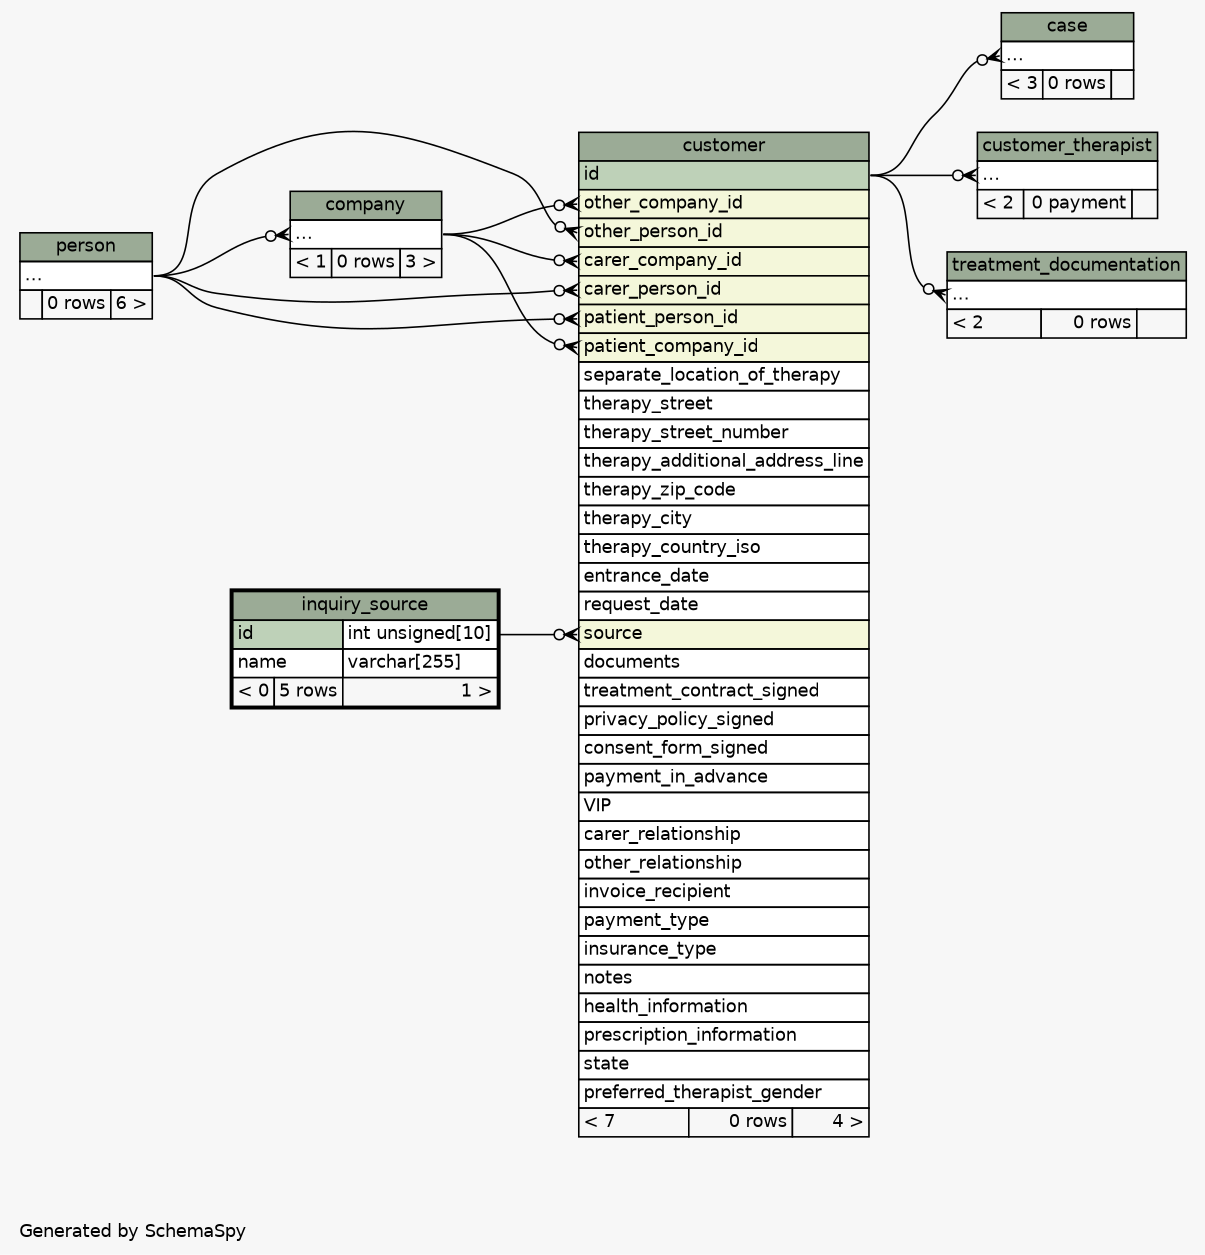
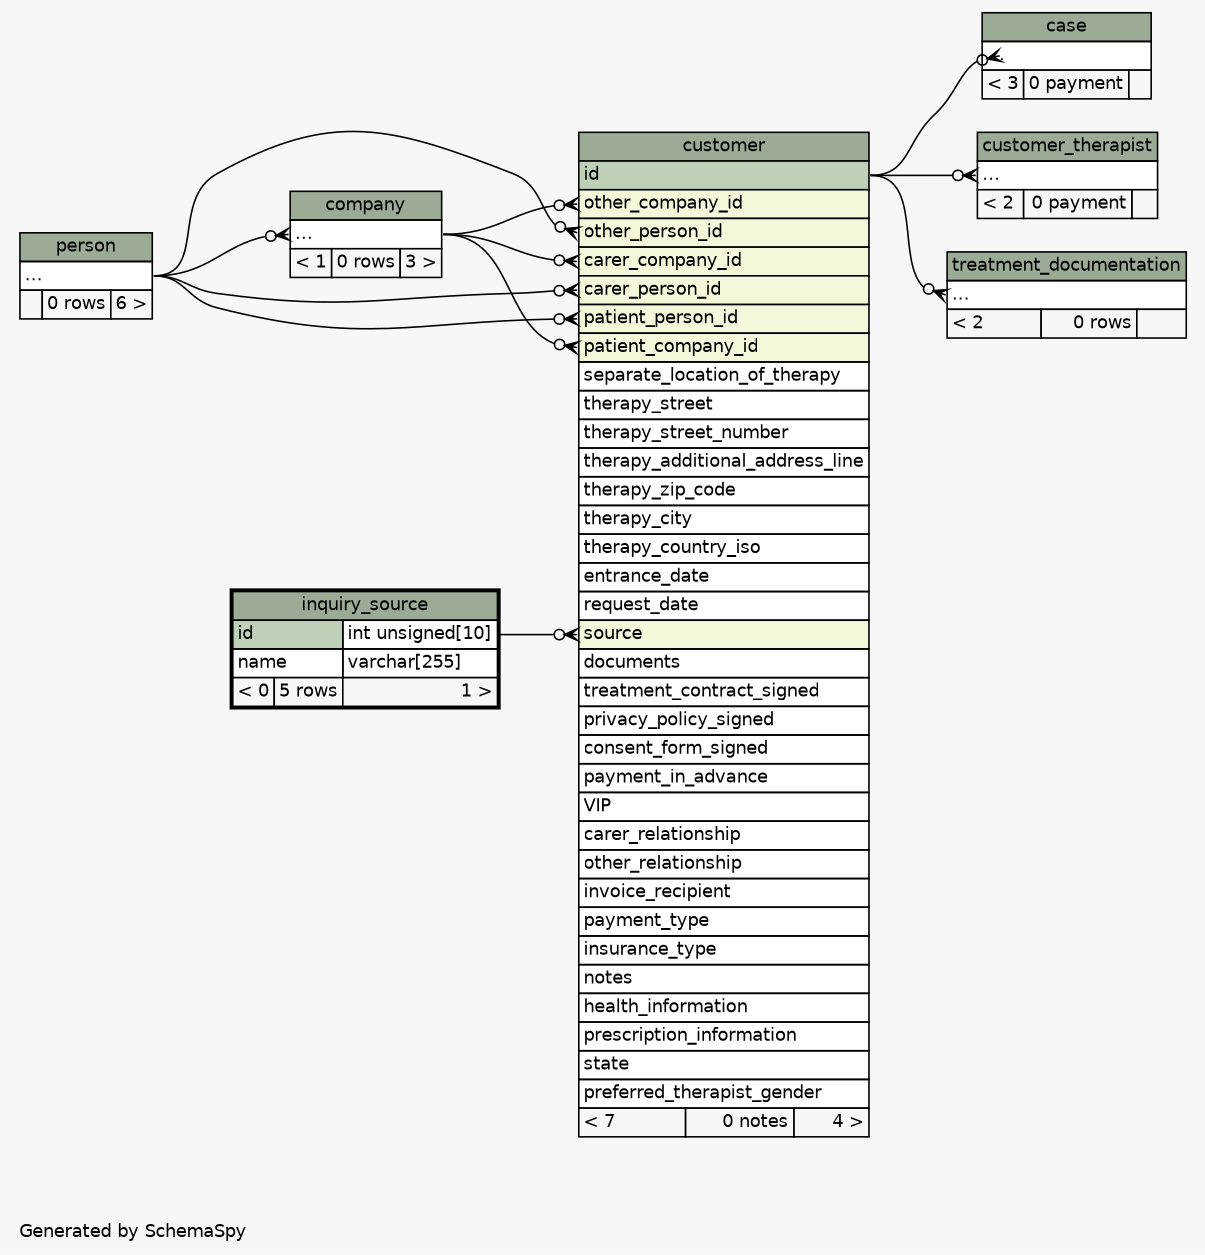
(1077, 84) -> (1076, 84)
(758, 1122) -> (756, 1122)
